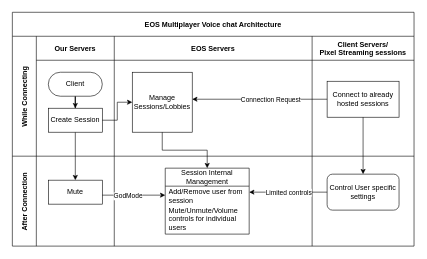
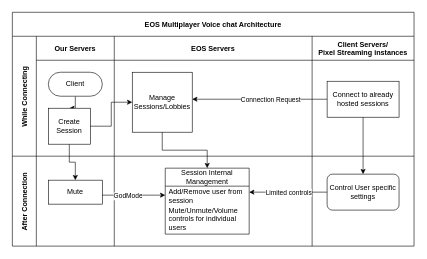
(363, 44) -> (363, 44)
(75, 120) -> (69, 126)
